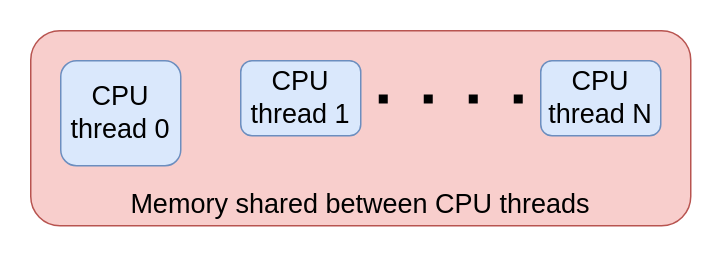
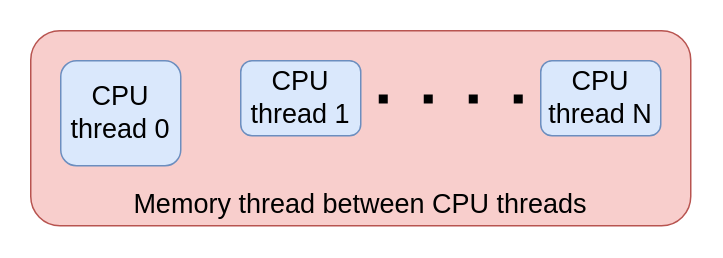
(361, 205) -> (361, 205)
